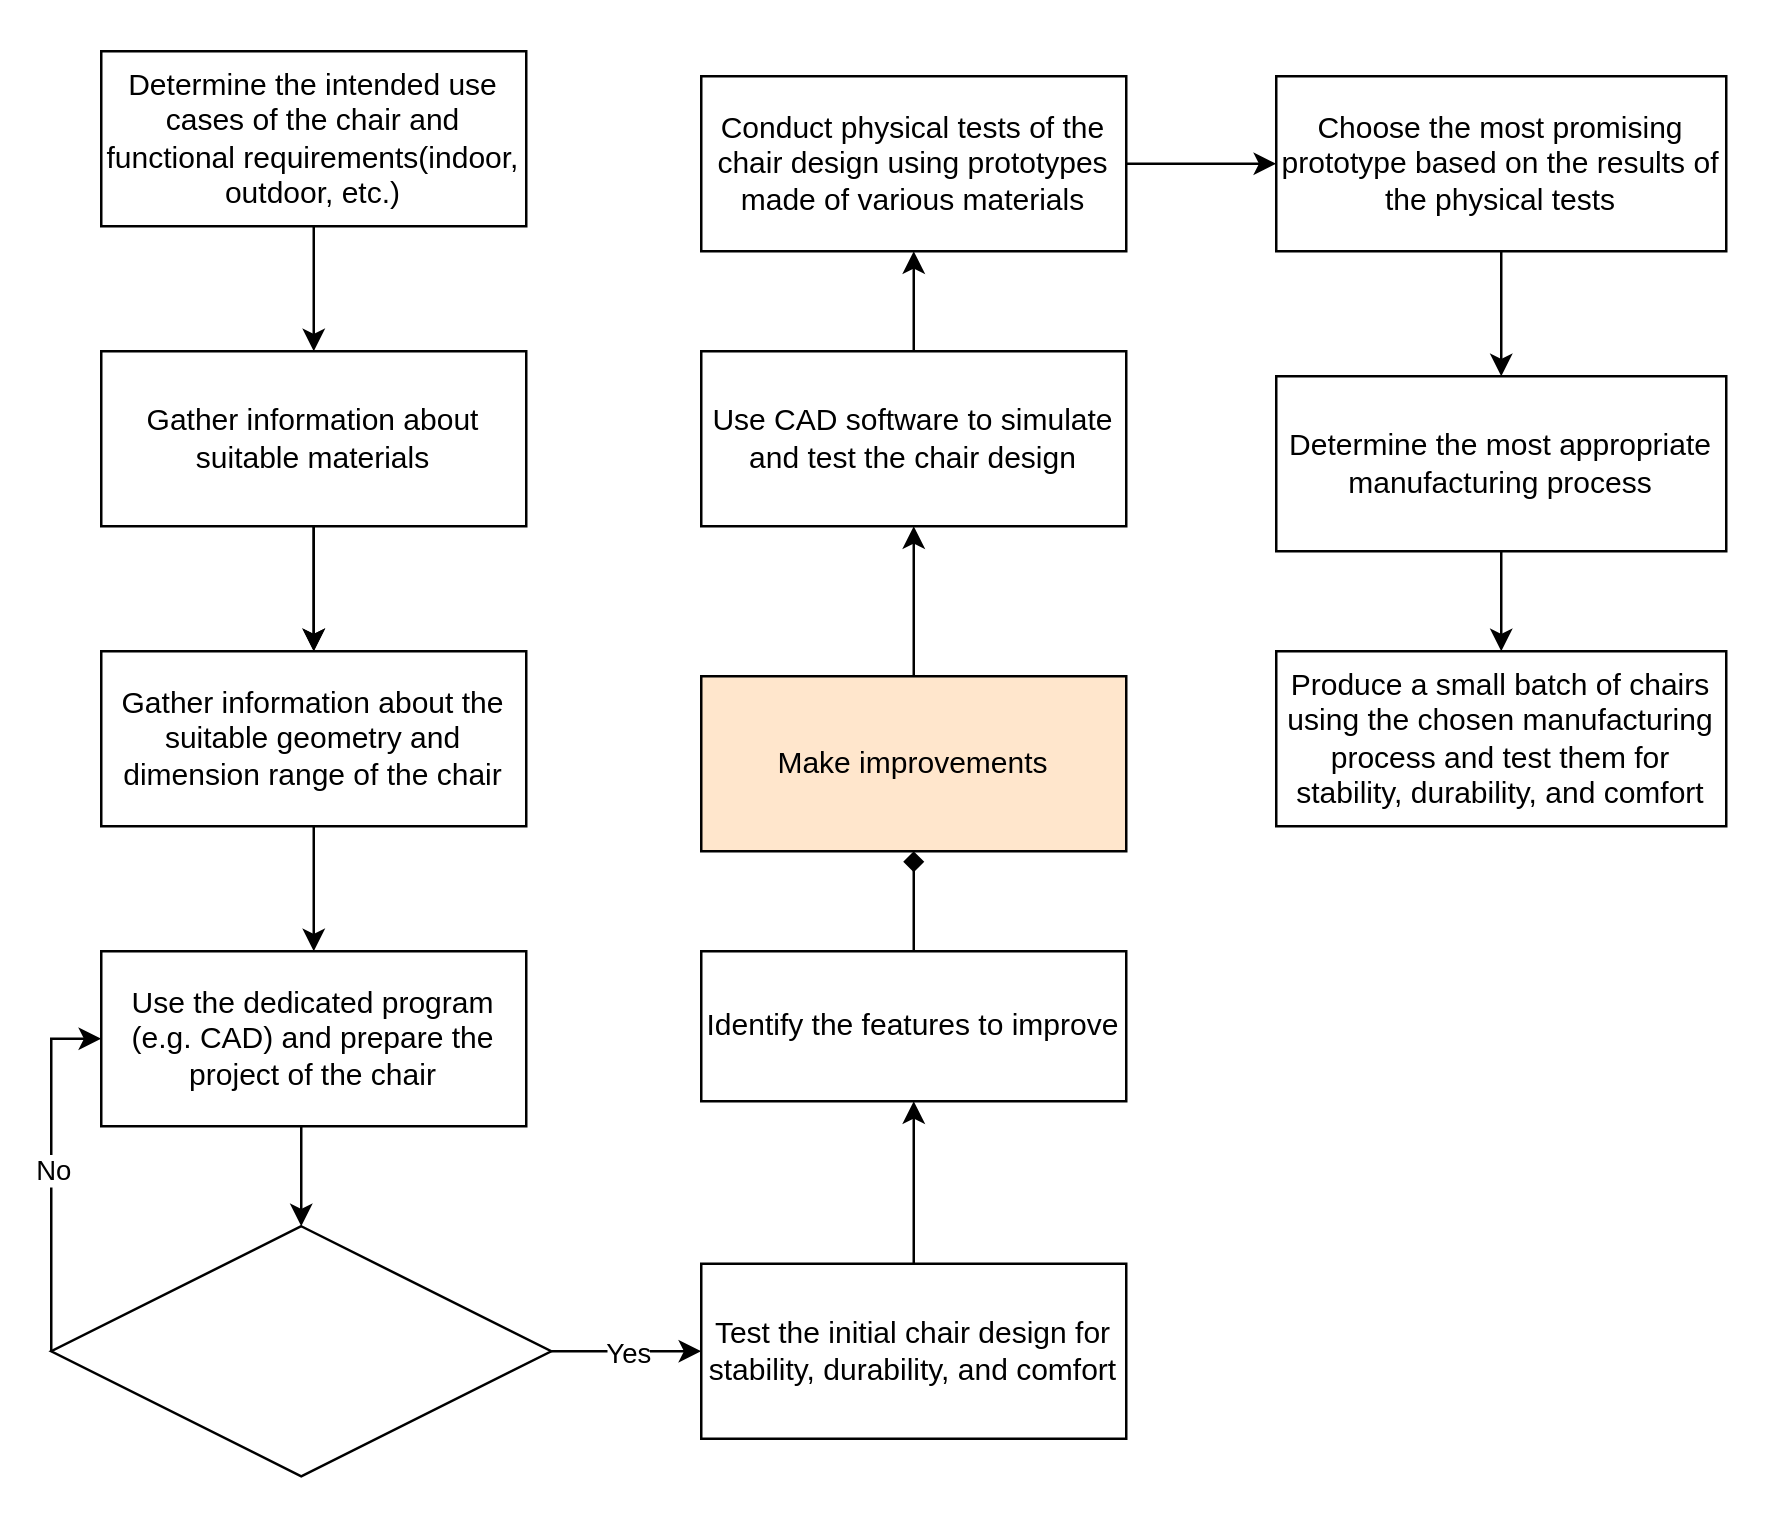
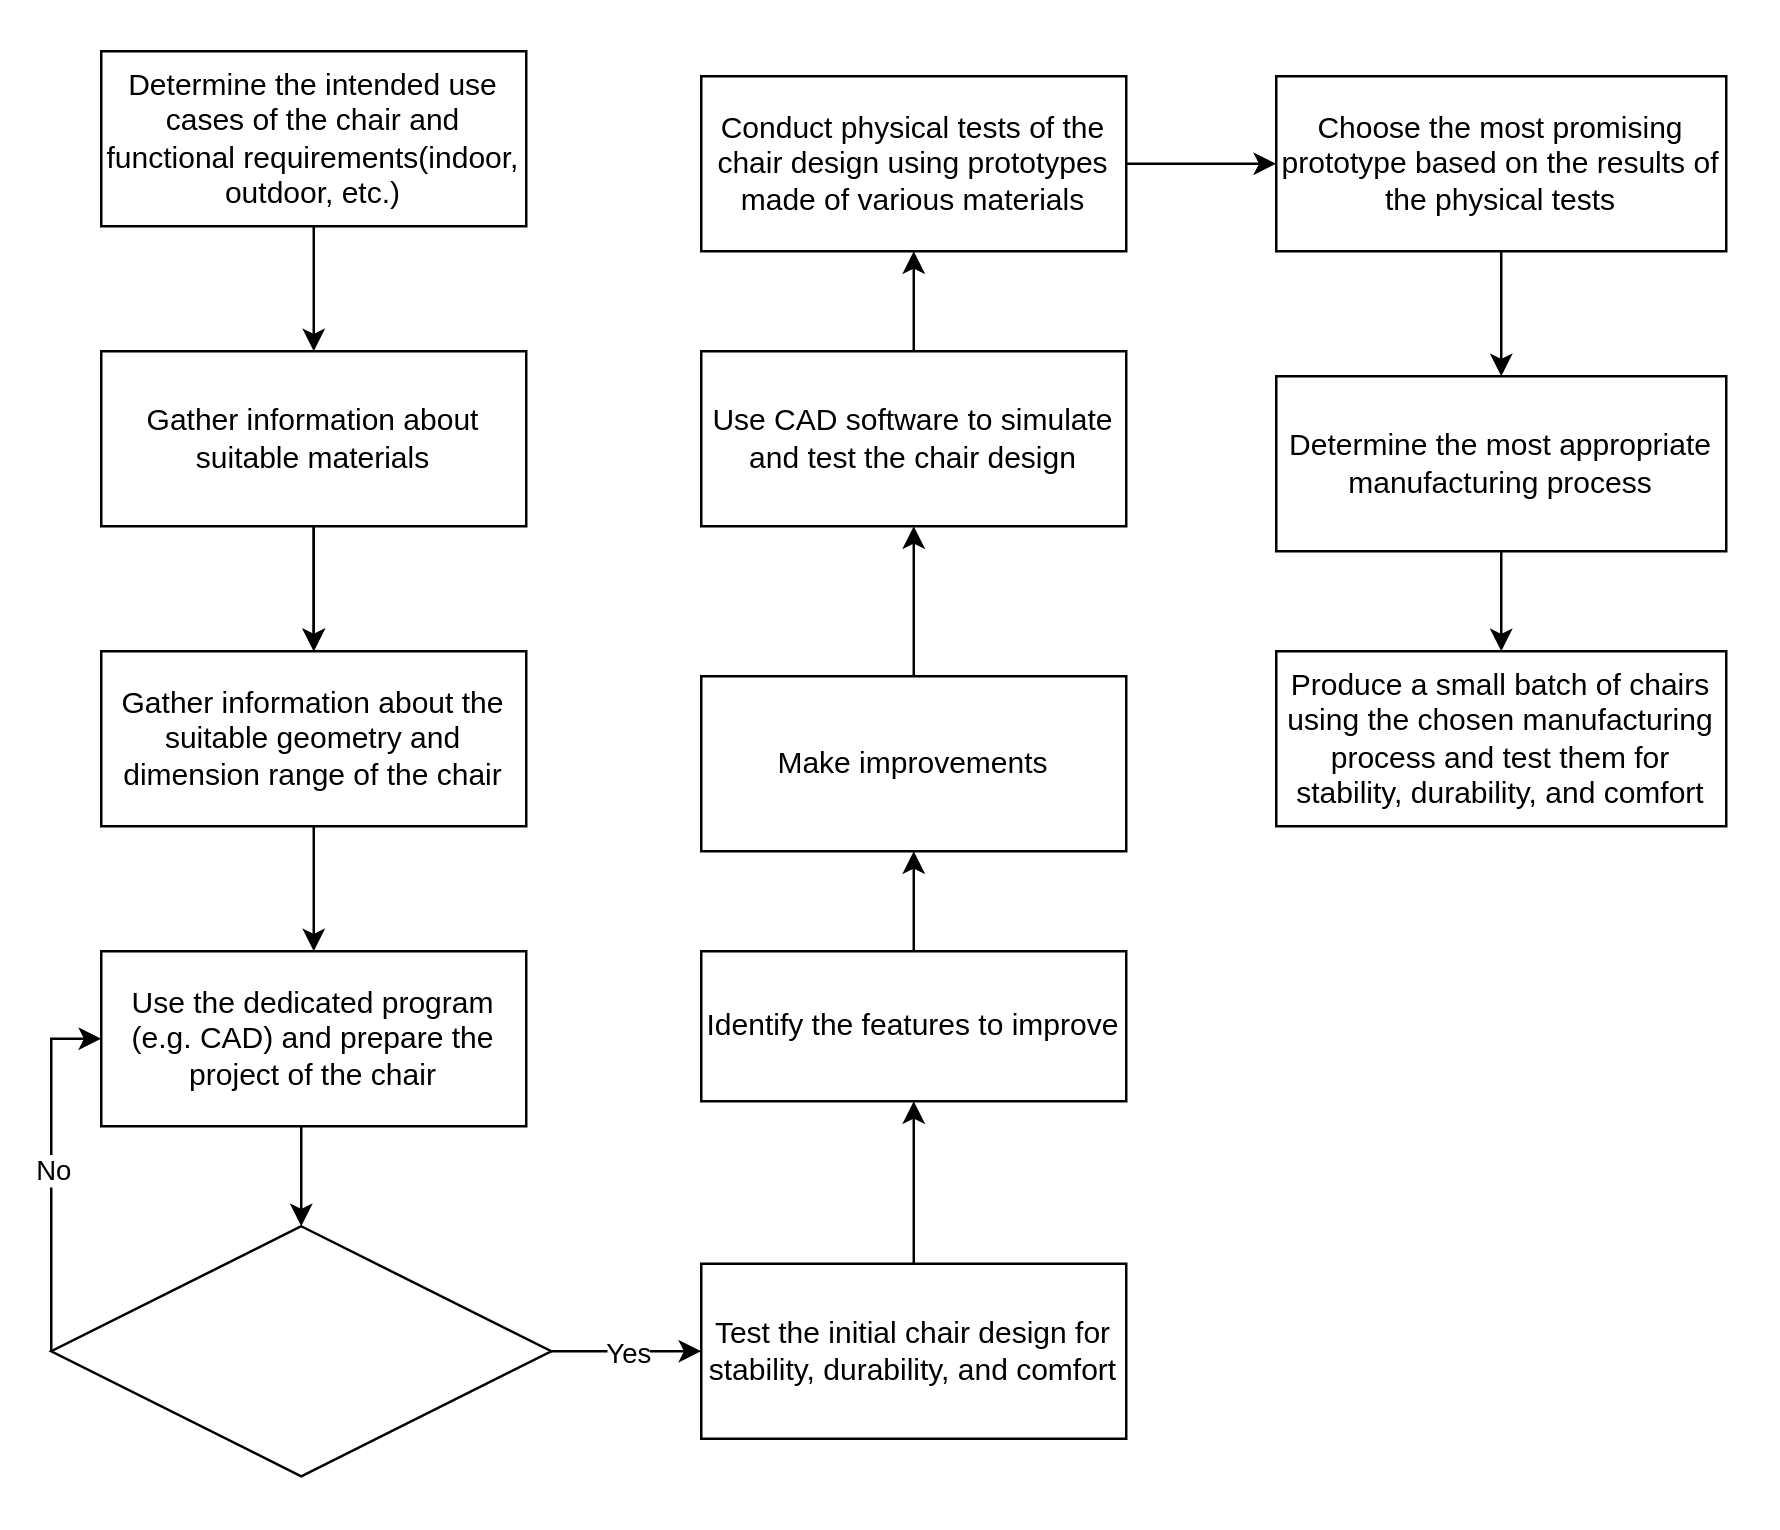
(914, 764) -> (914, 764)
(914, 872) -> (914, 870)
